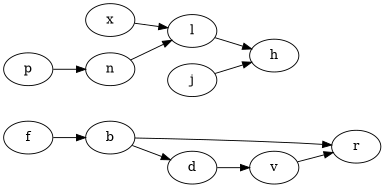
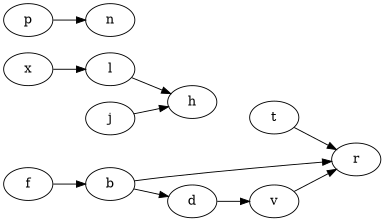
(147, 52) -> none
none -> (274, 118)
